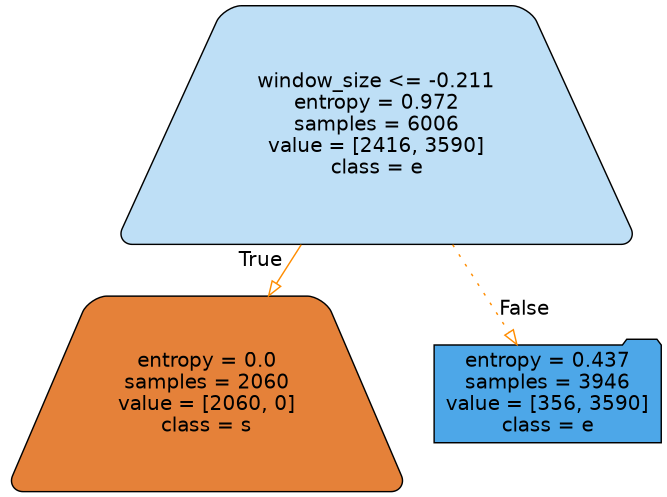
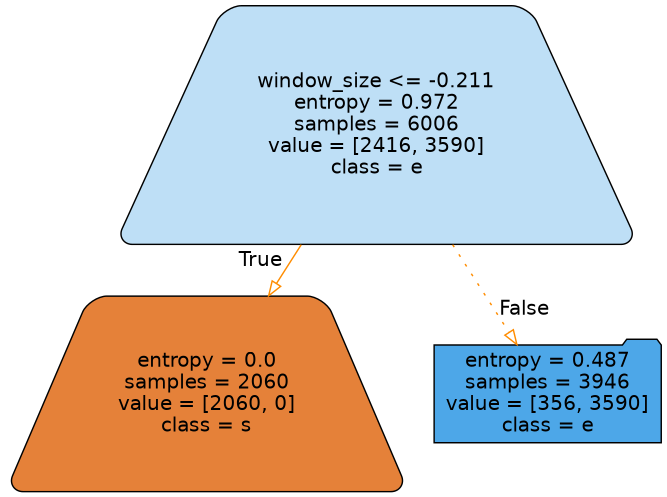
(548, 394) -> (548, 394)
